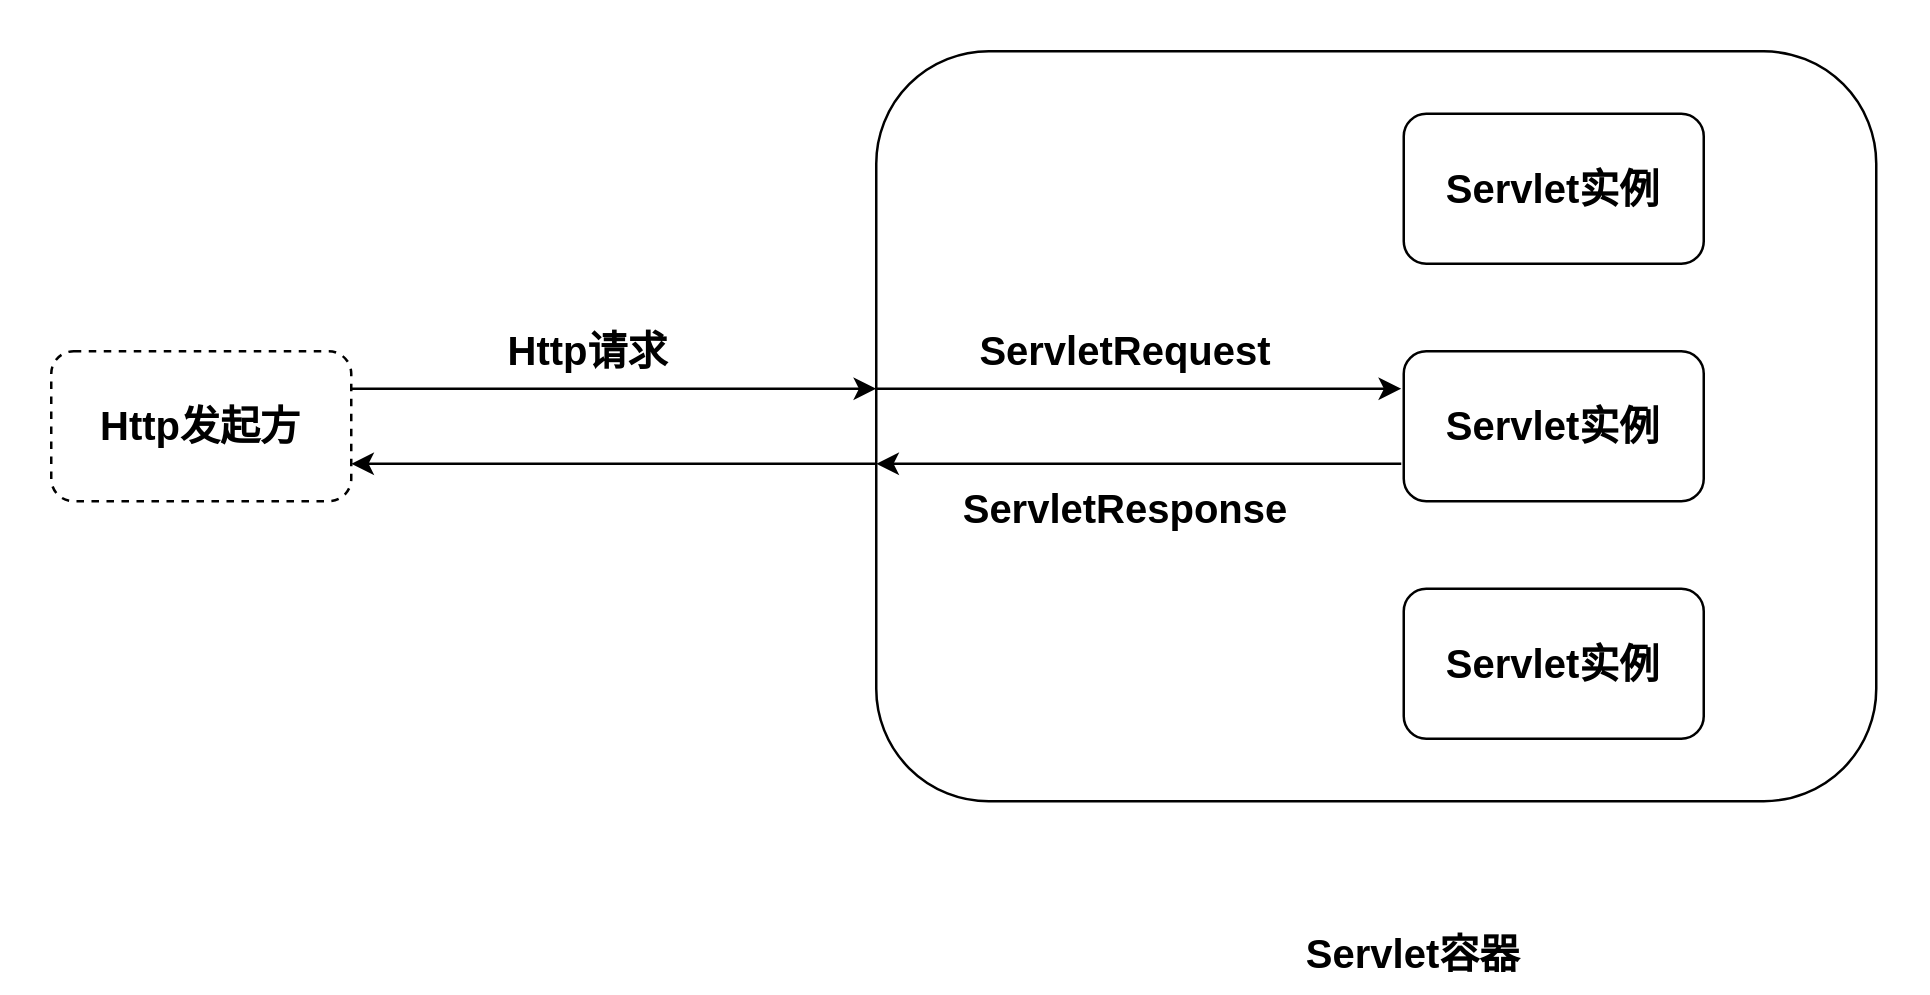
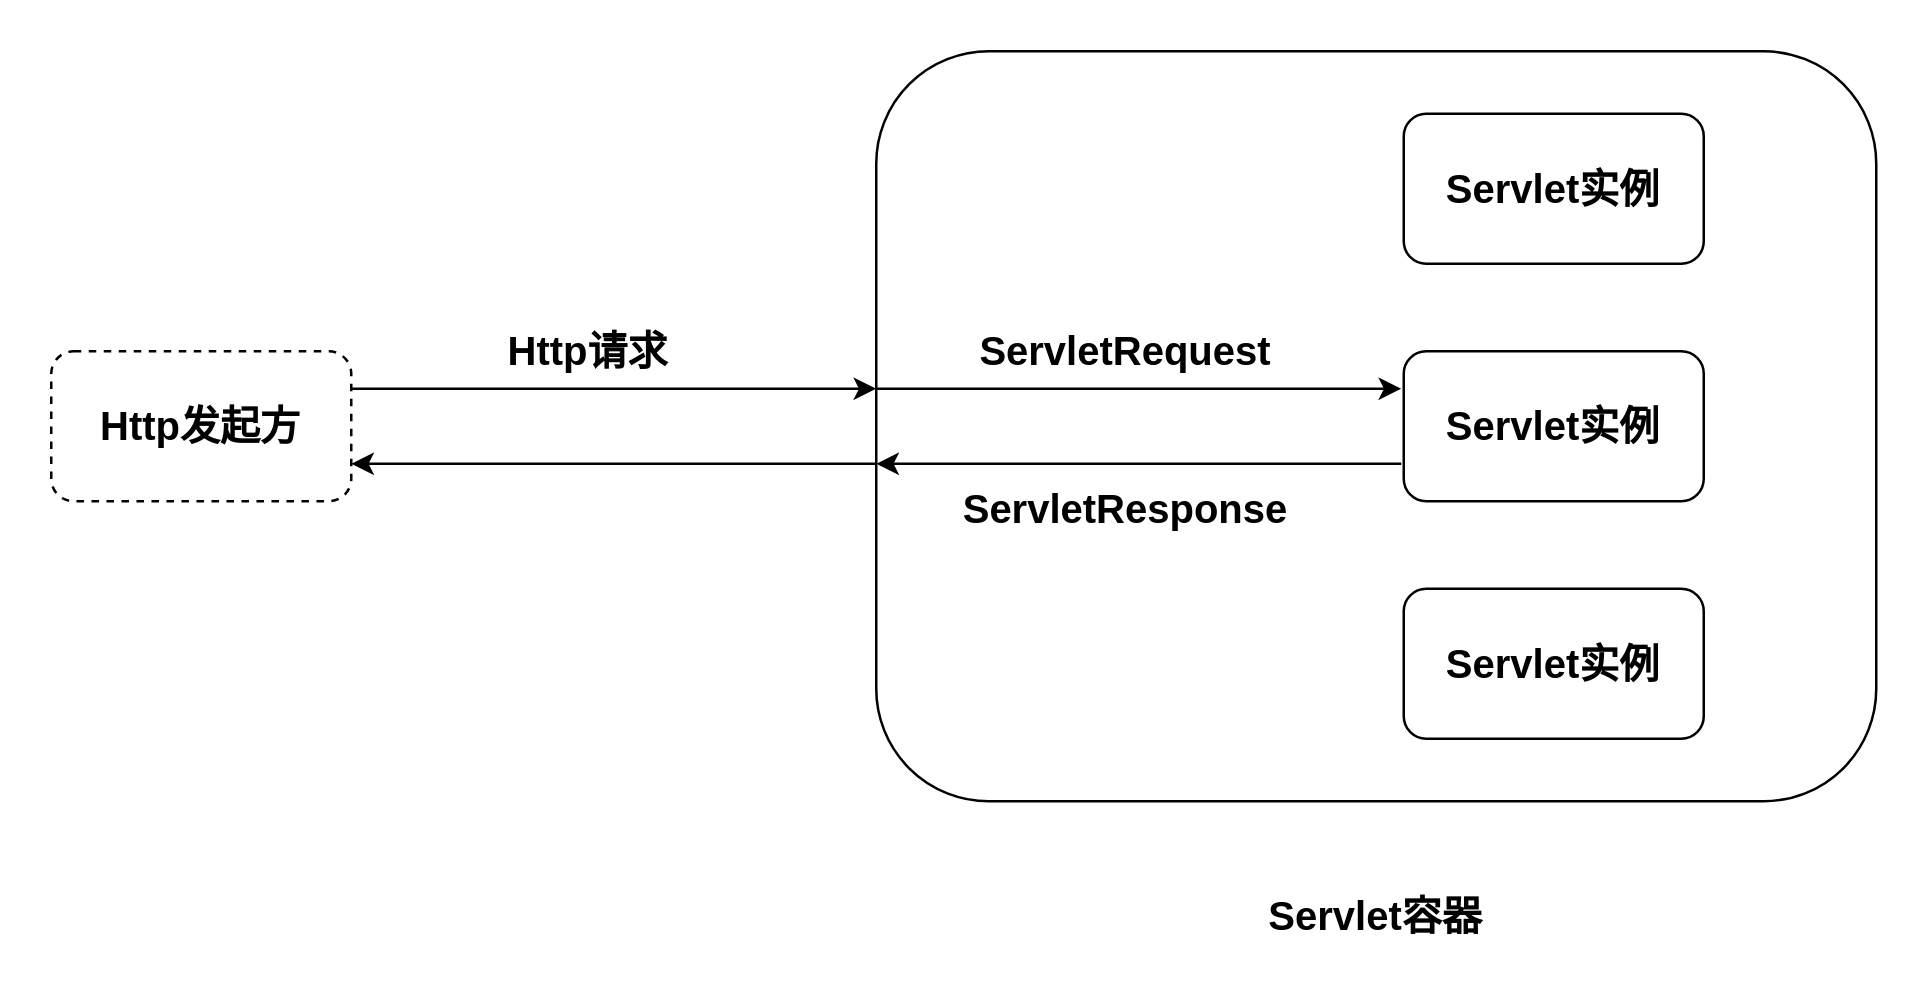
(1414, 954) -> (1376, 916)
